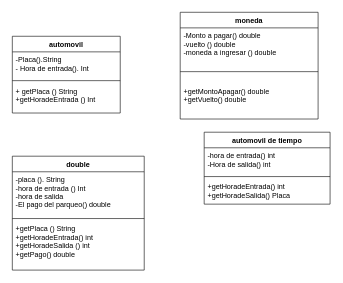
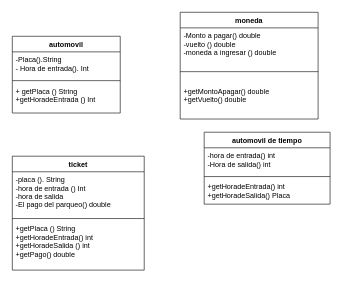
(78, 164) -> (78, 164)
